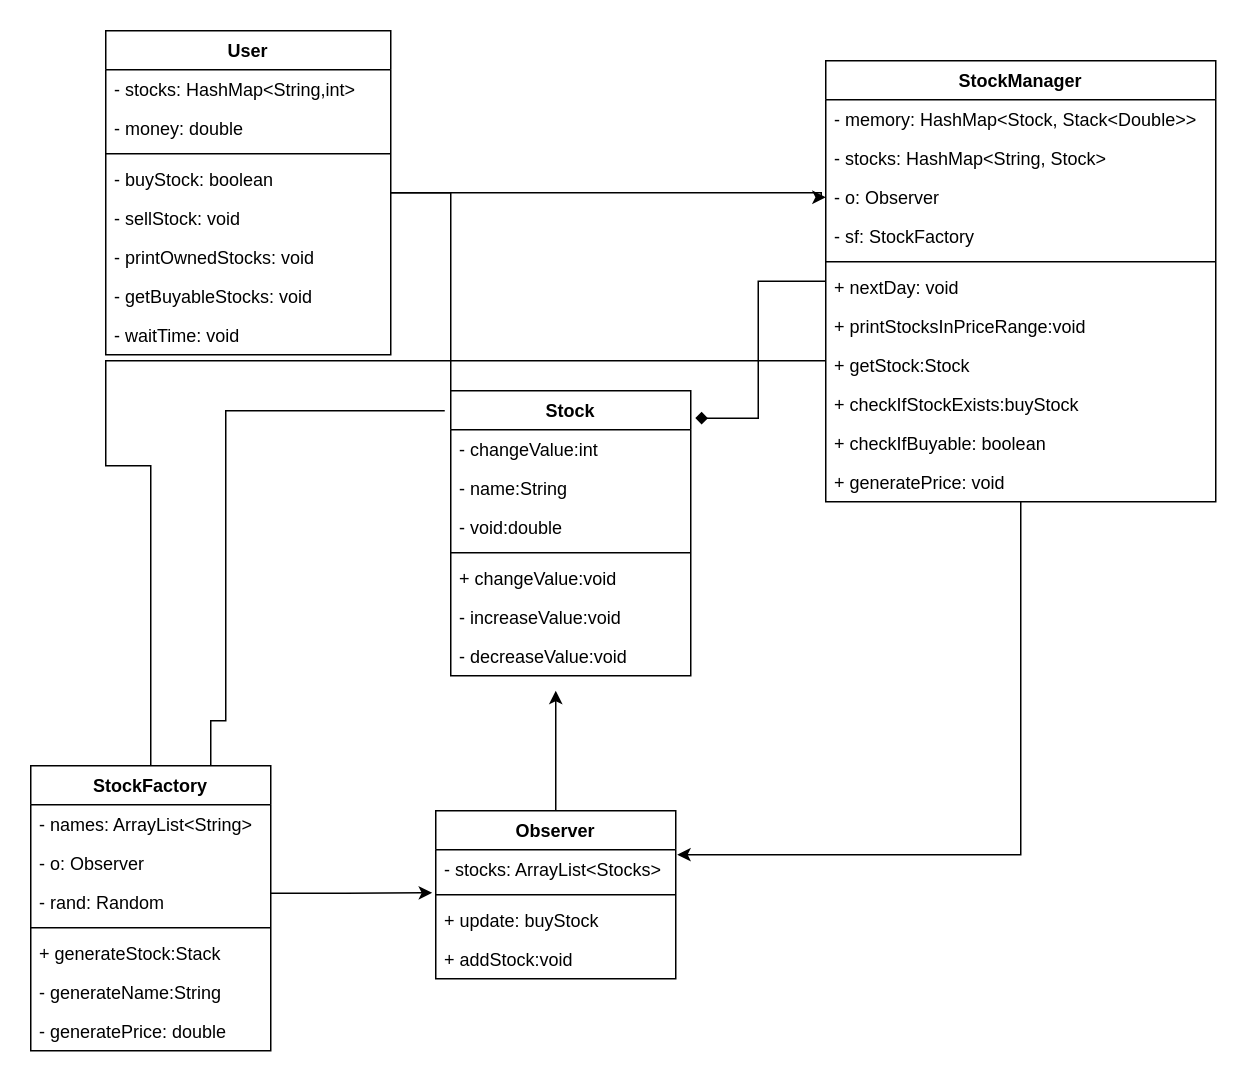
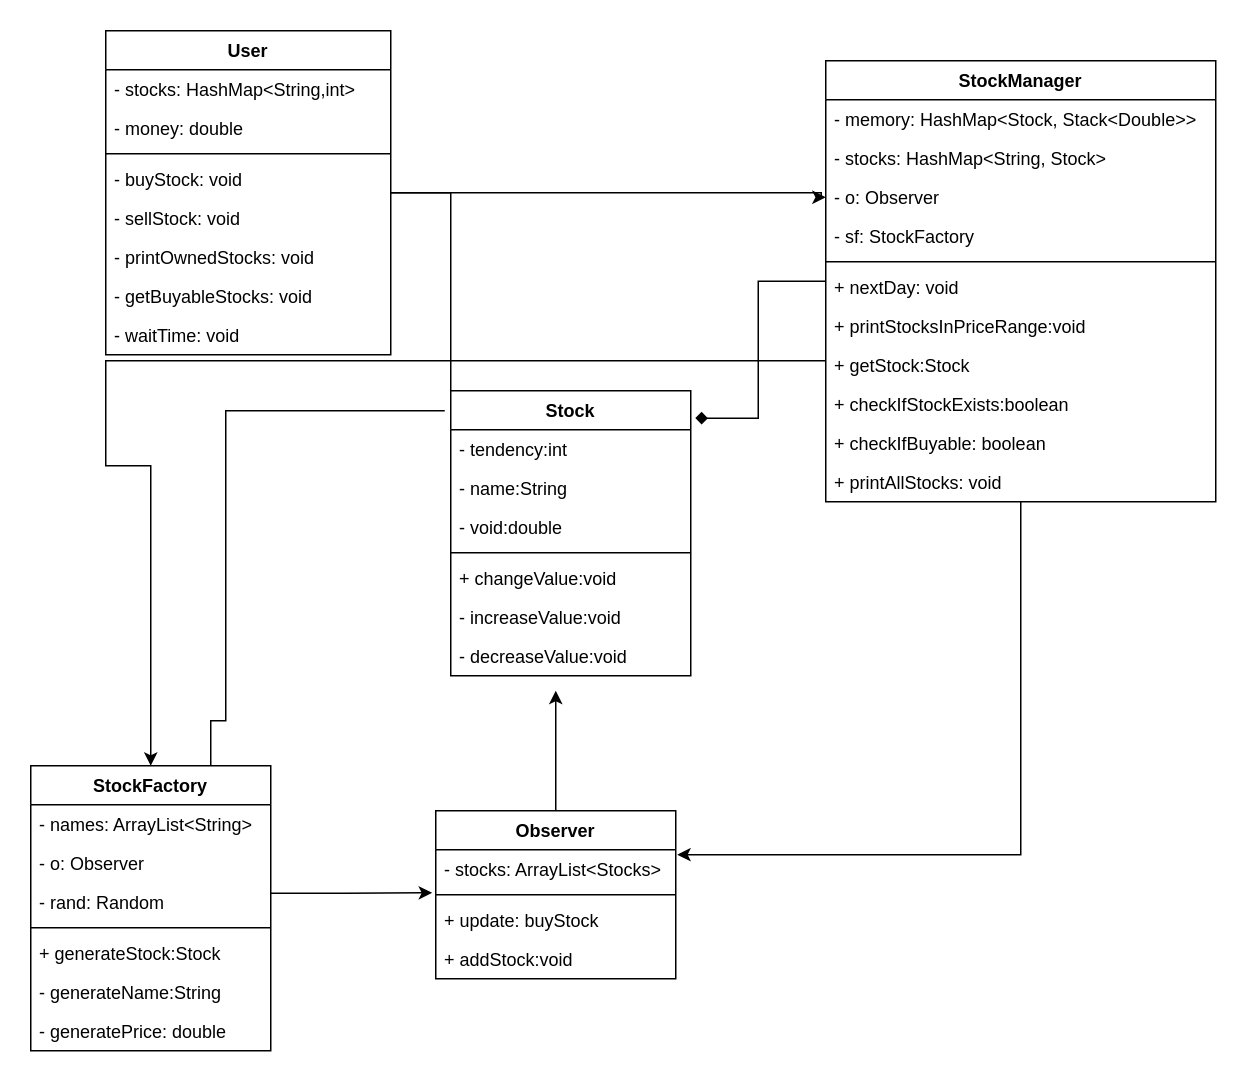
(200, 180) -> (185, 180)
(973, 405) -> (966, 405)
(535, 450) -> (523, 450)
(928, 483) -> (929, 483)
(151, 758) -> (151, 754)
(140, 954) -> (140, 954)
